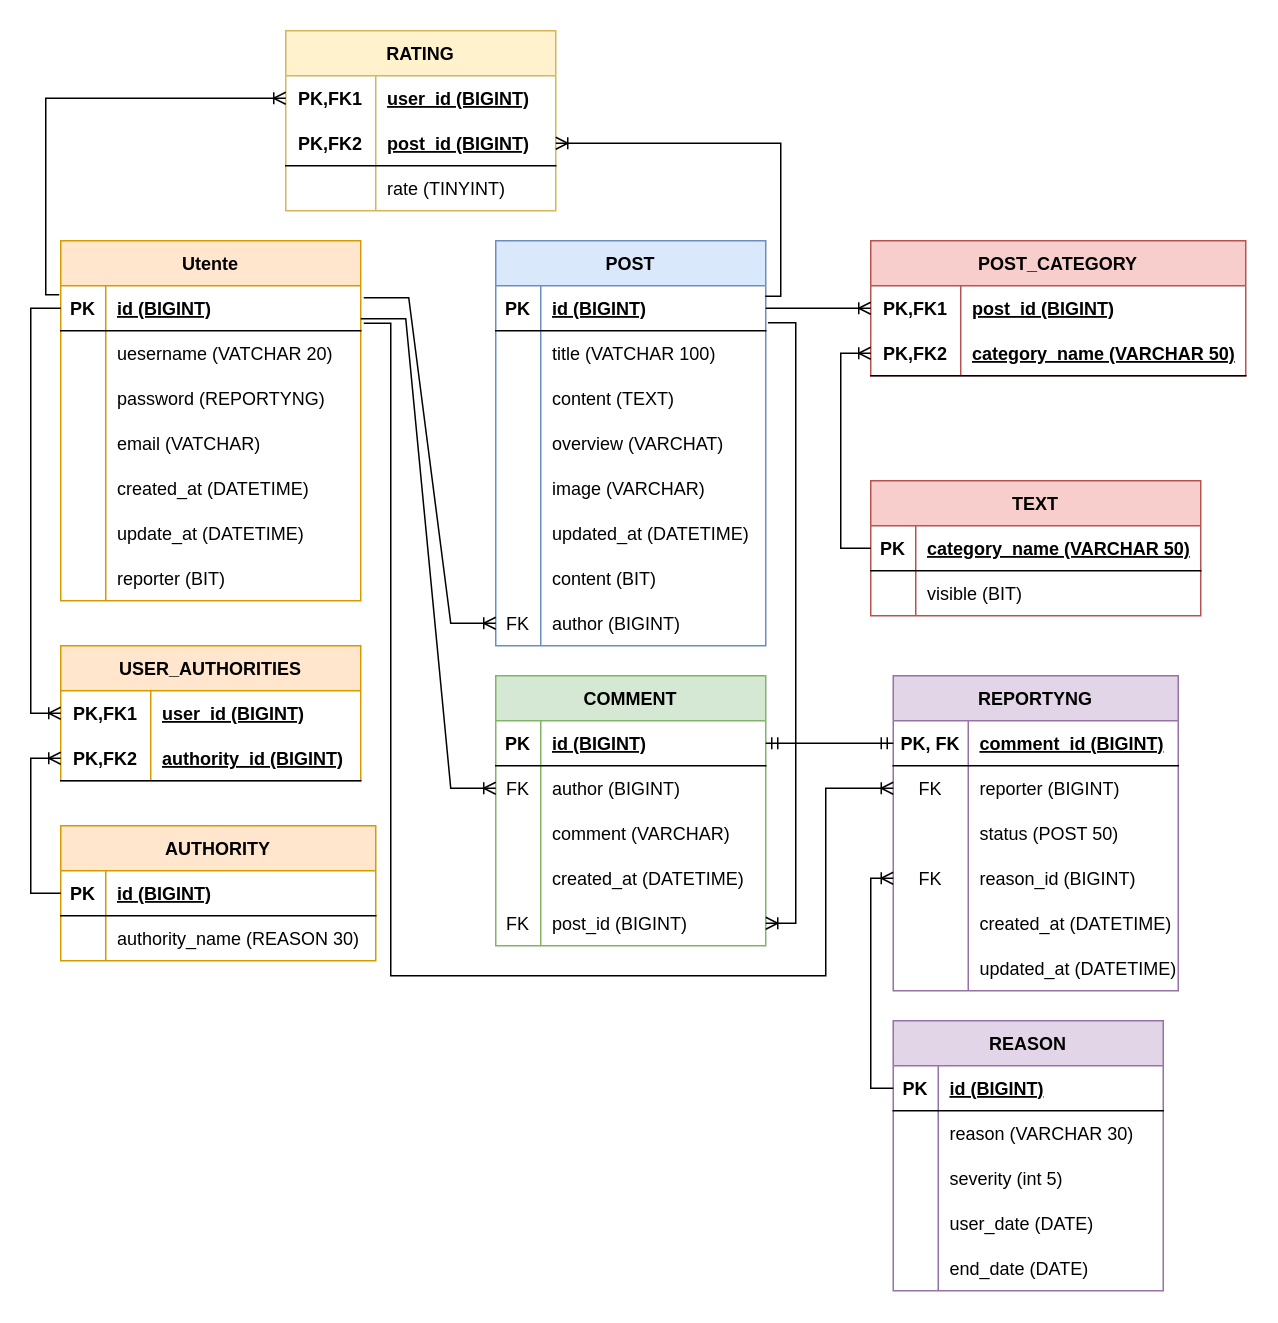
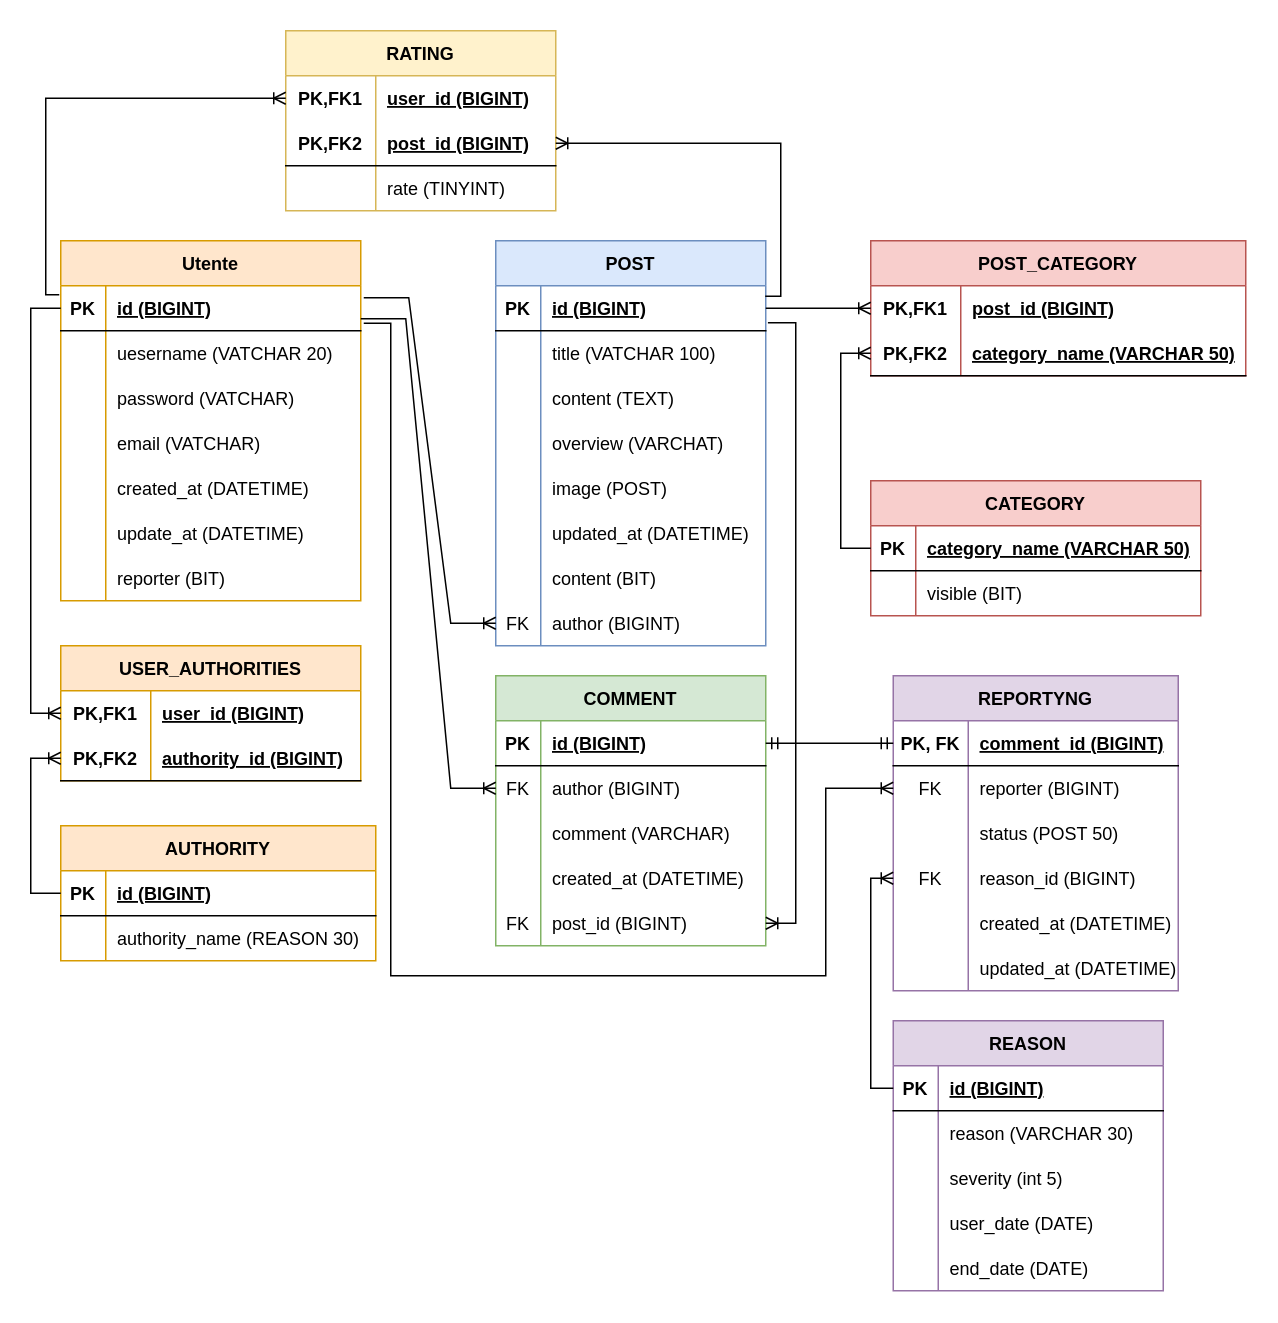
(218, 399) -> (208, 399)
(623, 489) -> (608, 489)
(1035, 504) -> (1035, 504)
